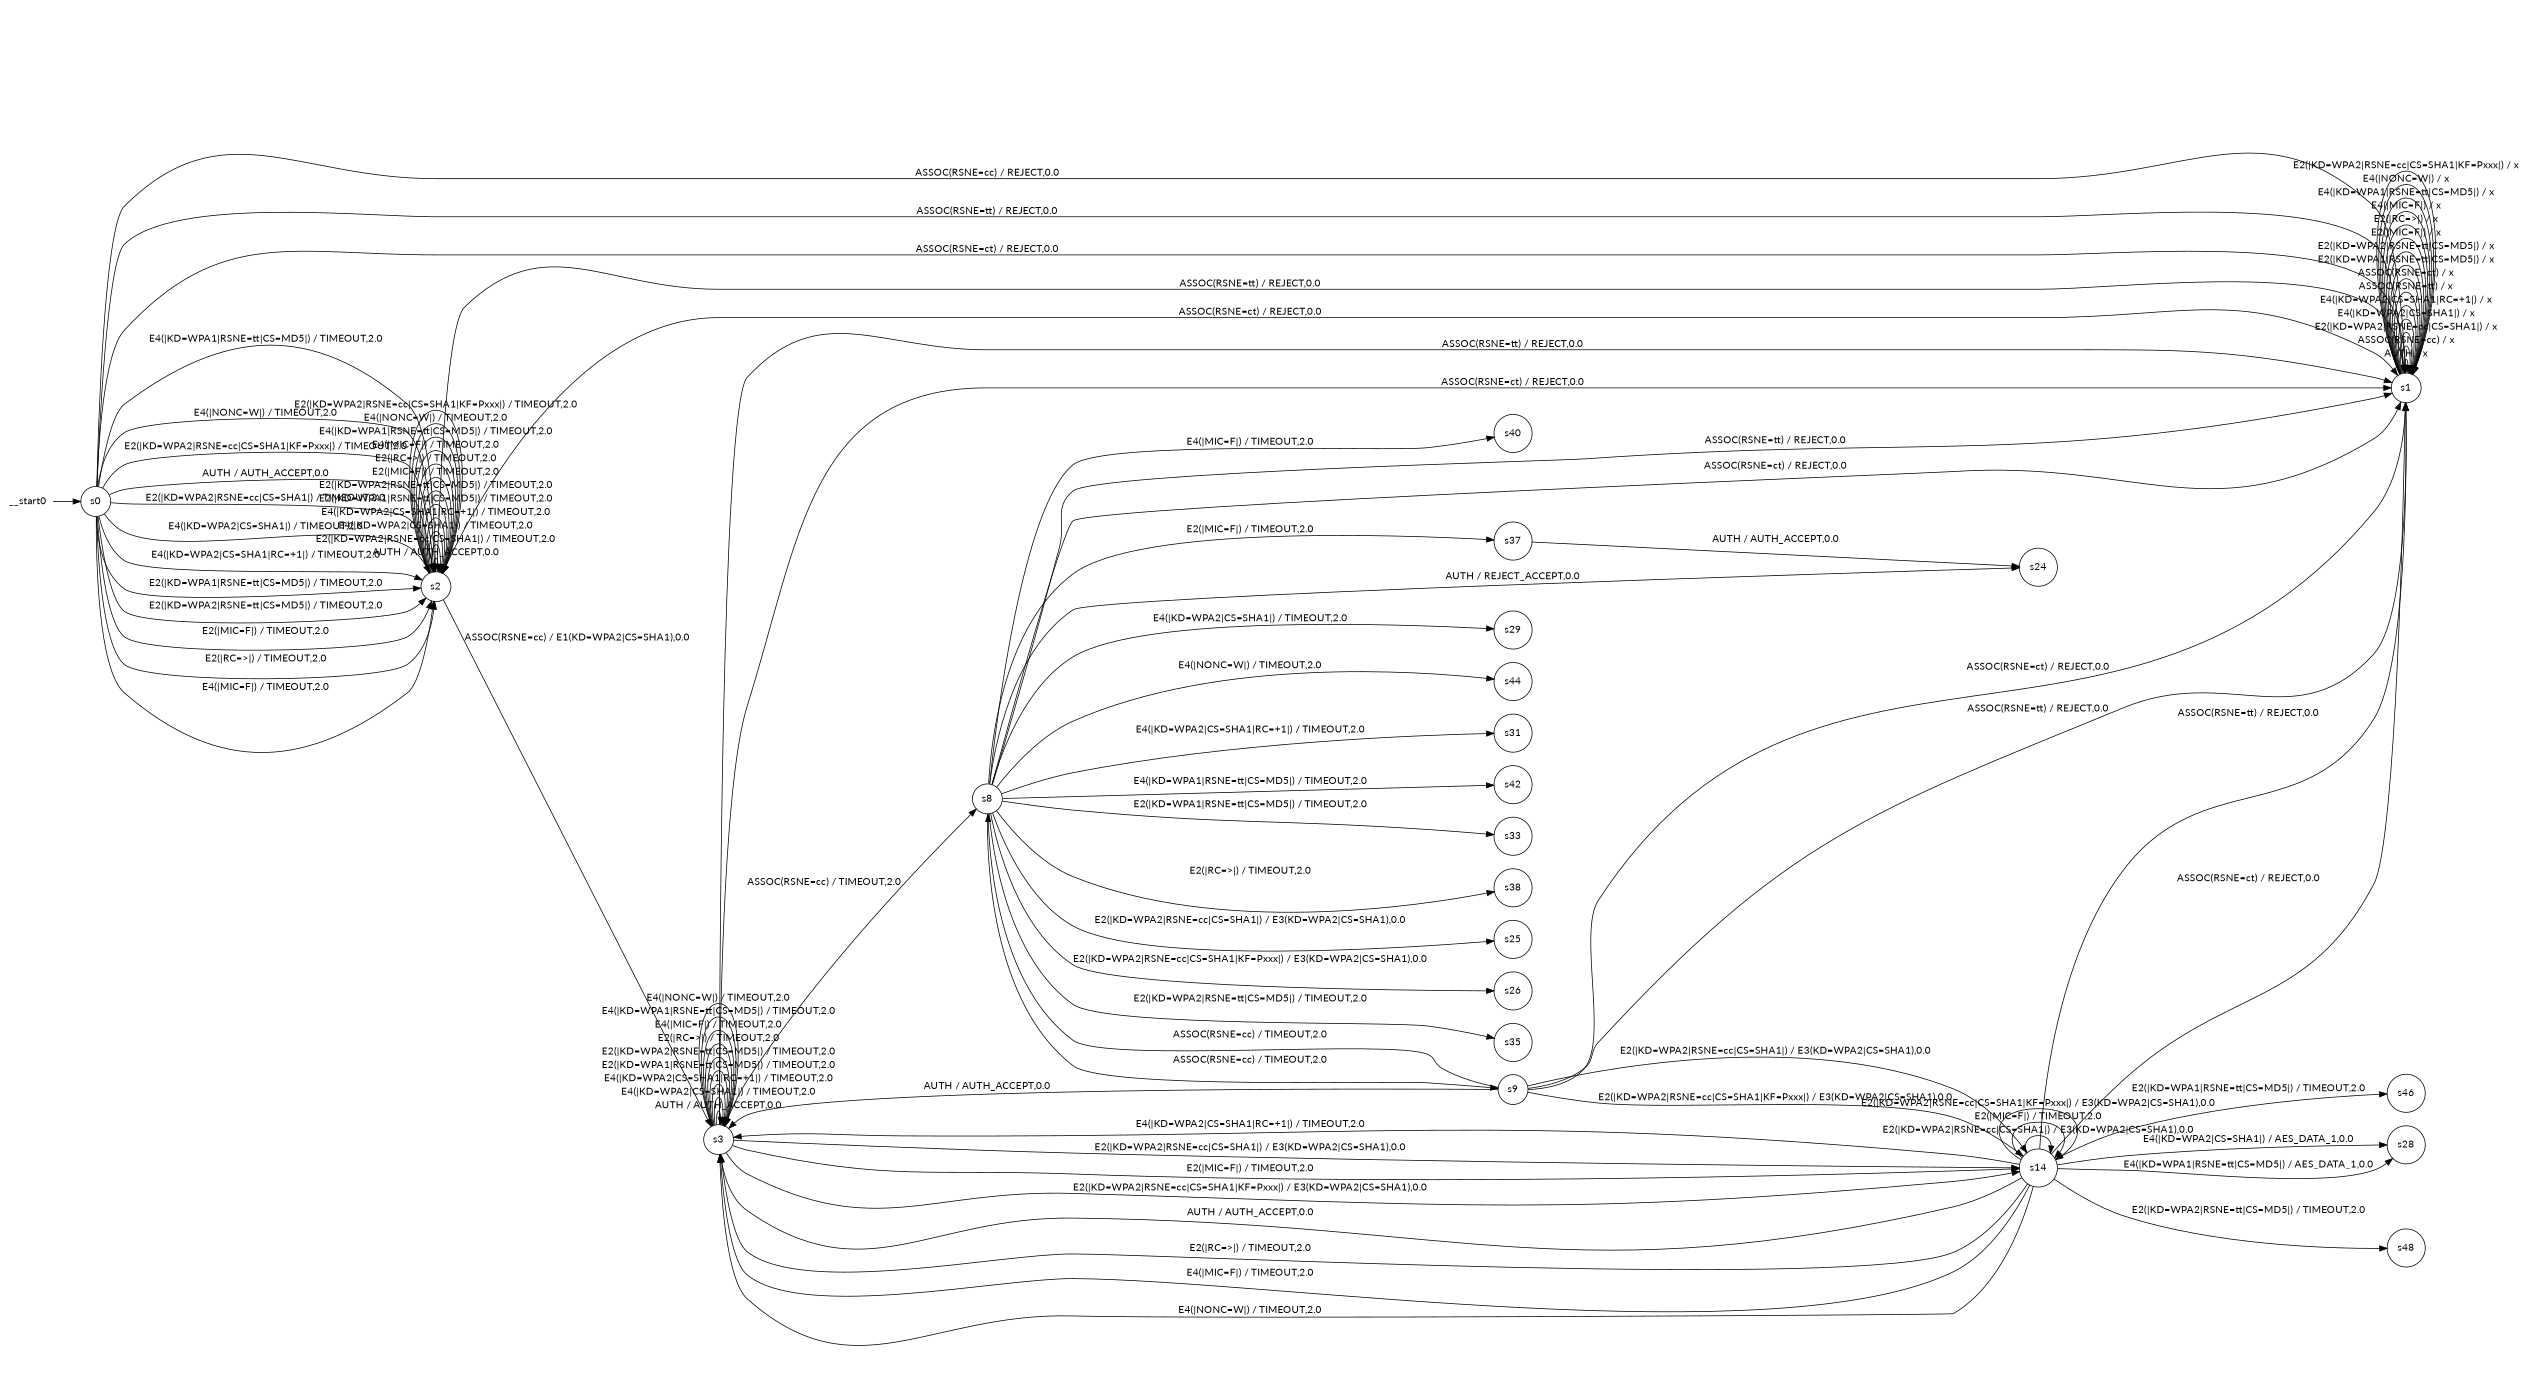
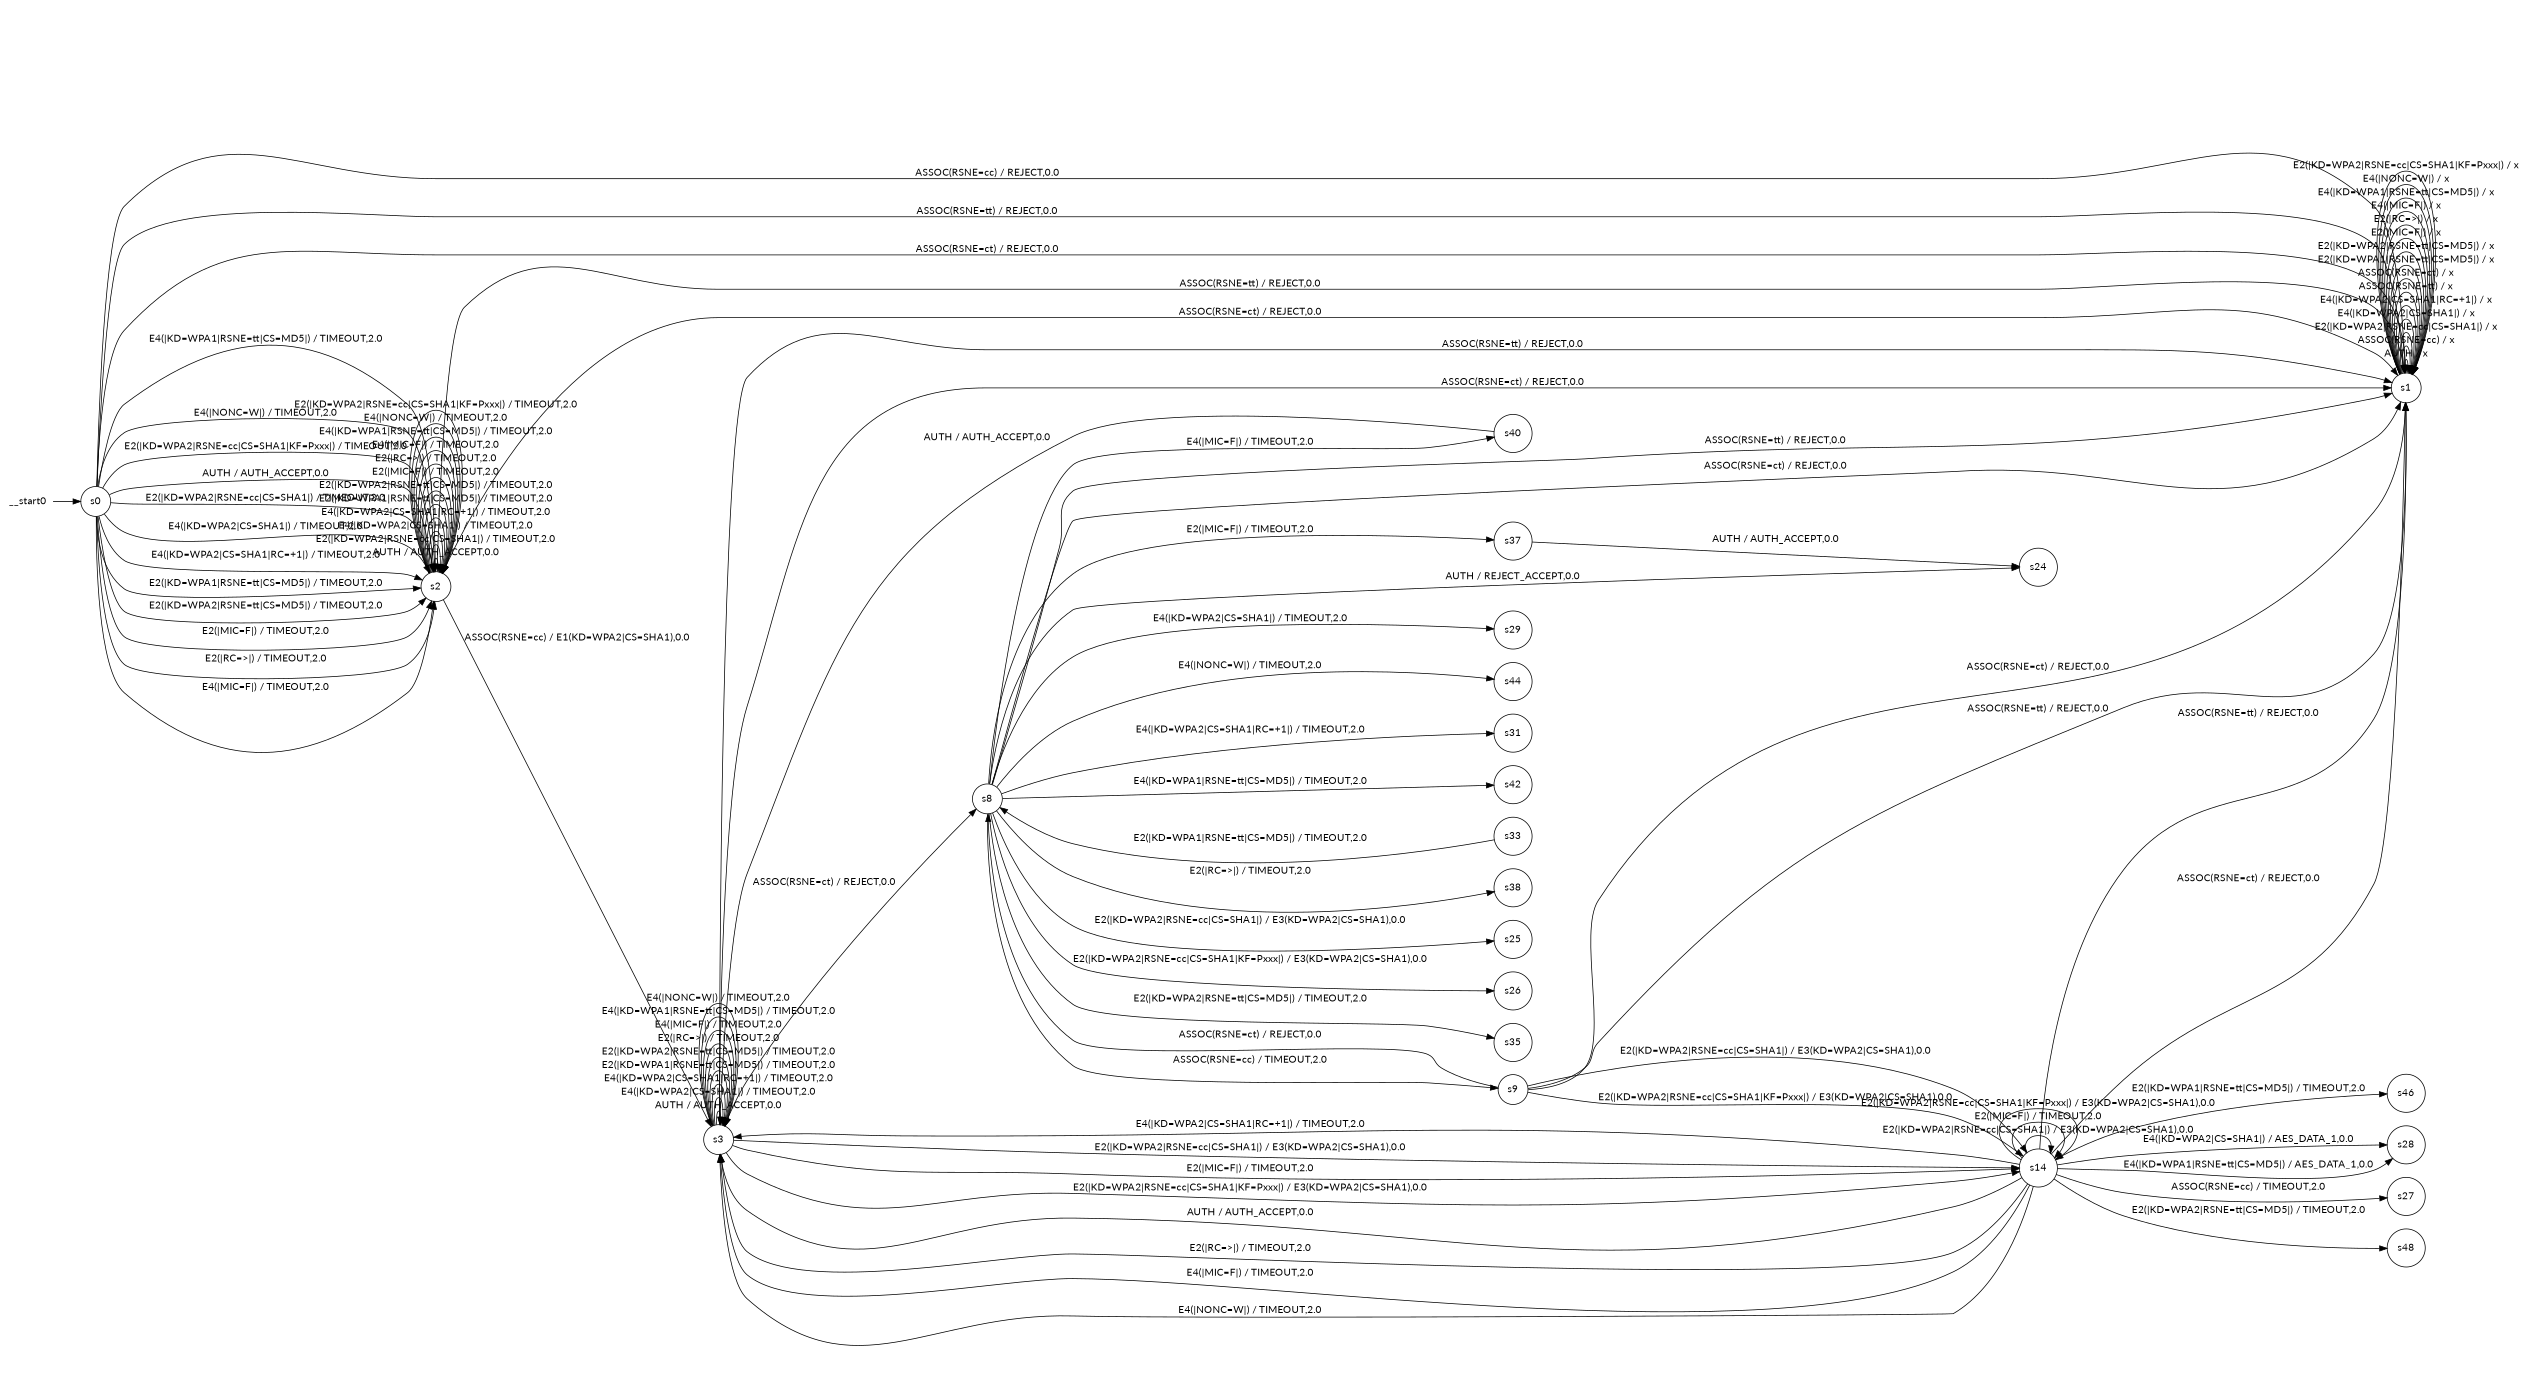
(1244, 821) -> (1247, 863)
(824, 882) -> (824, 882)
(1250, 1035) -> (1250, 1035)
(1114, 1091) -> (916, 546)
none -> (2406, 1196)
